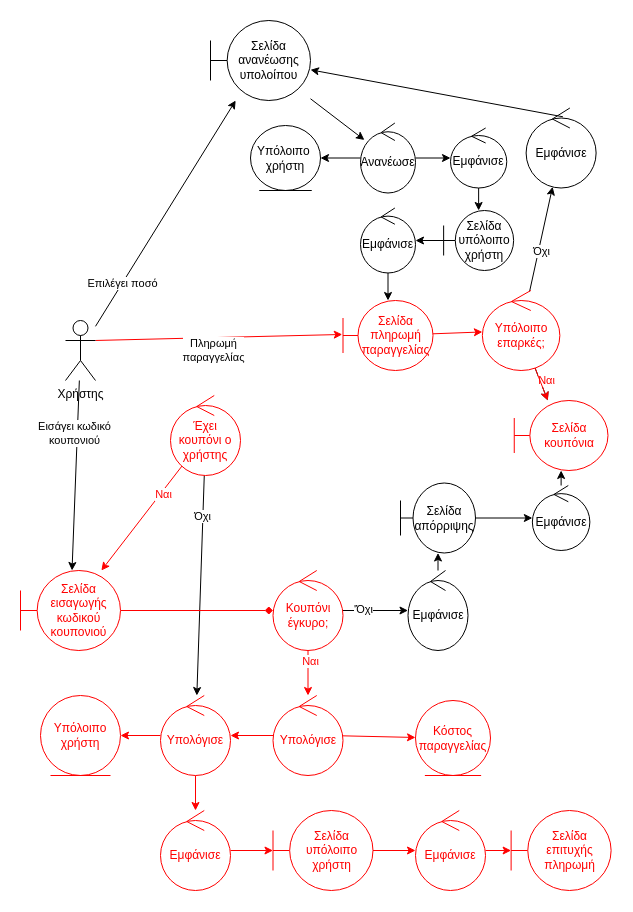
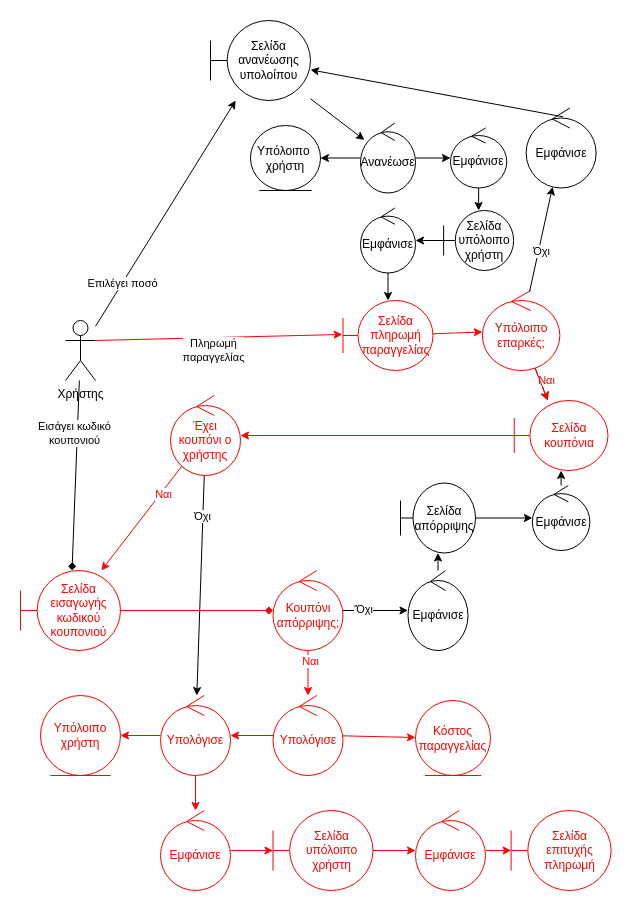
none -> (380, 436)
(72, 562) -> (72, 562)
(309, 616) -> (309, 616)
